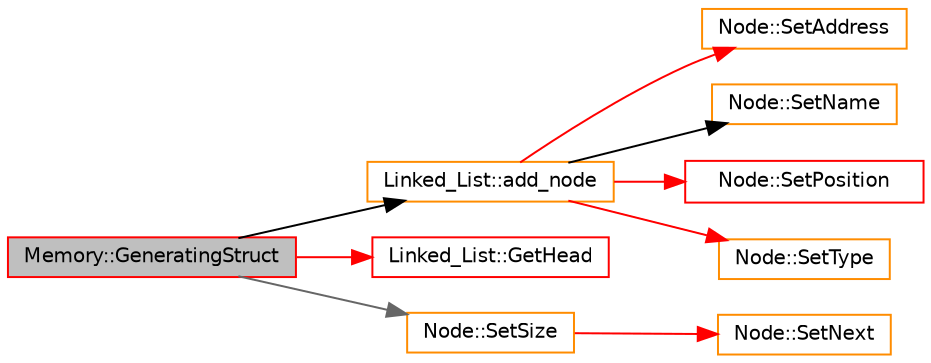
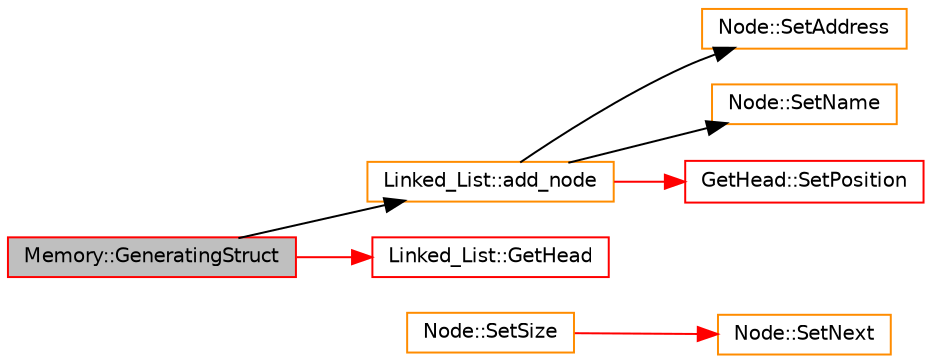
(615, 103) -> (615, 103)
(804, 182) -> (804, 182)
(804, 259) -> none
(313, 293) -> none
